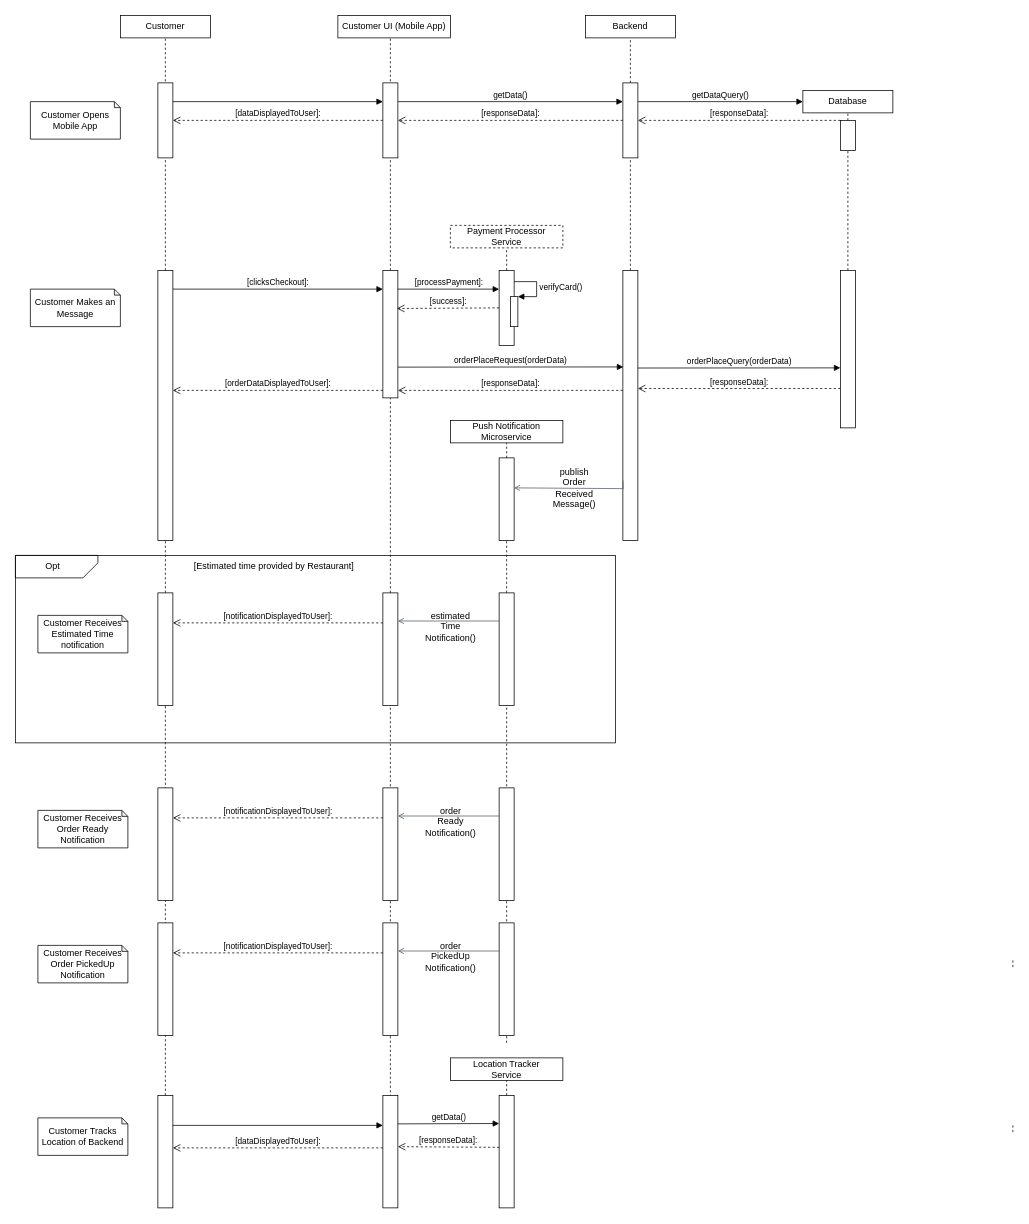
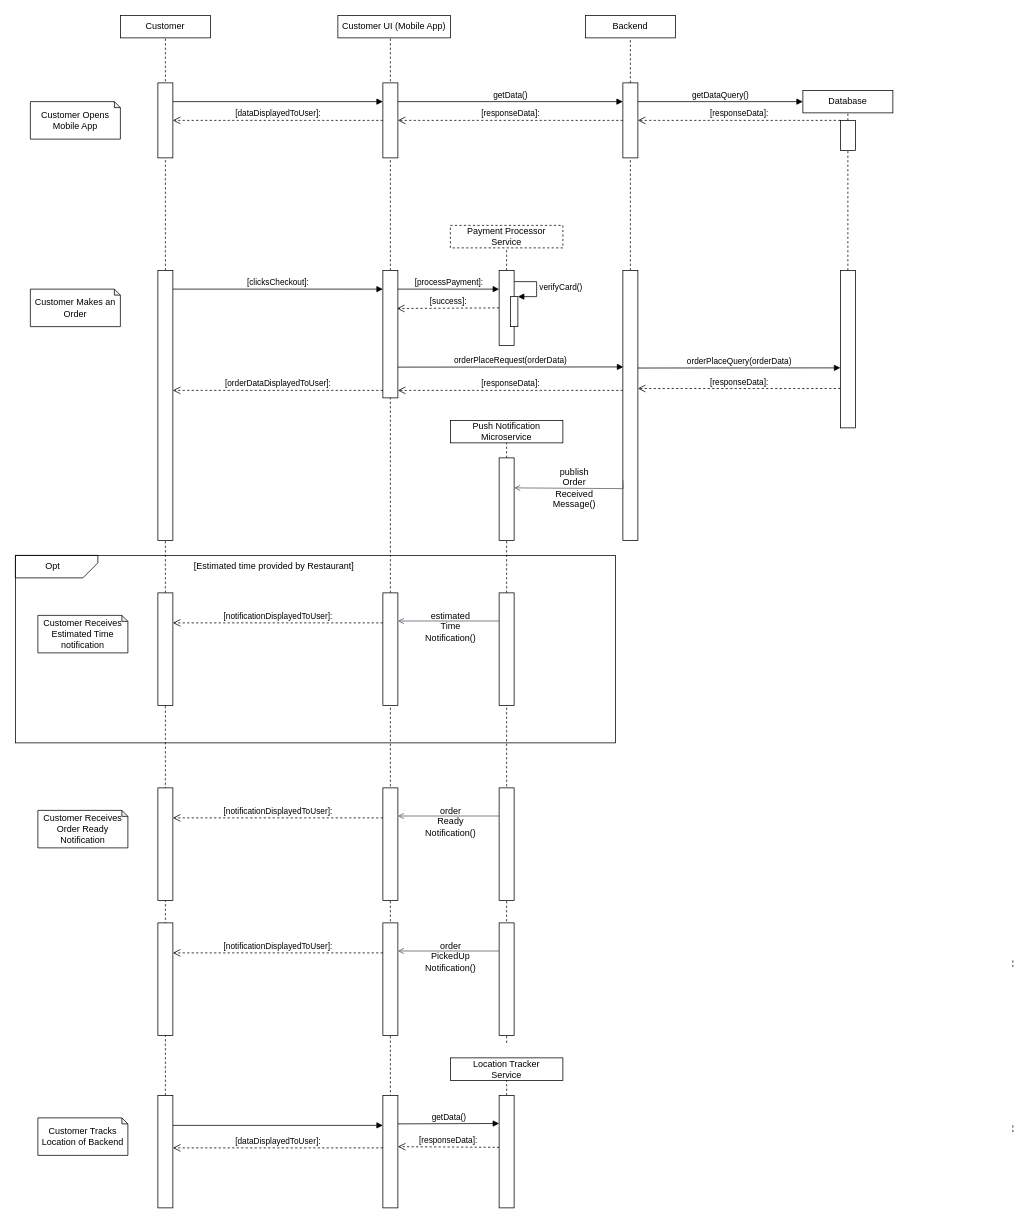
(75, 308) -> (75, 308)
(83, 964) -> none
